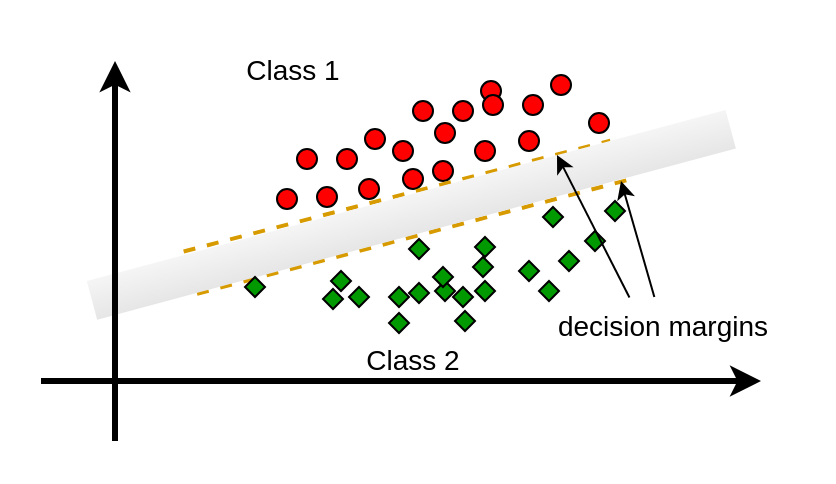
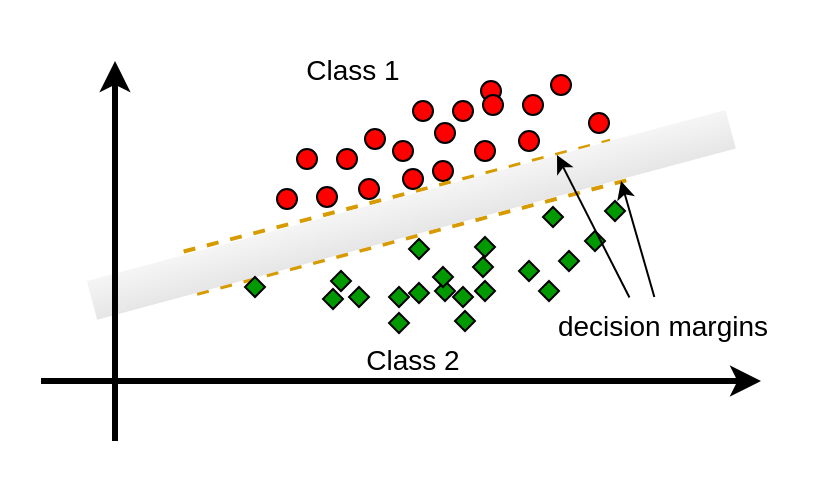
(293, 71) -> (353, 71)
